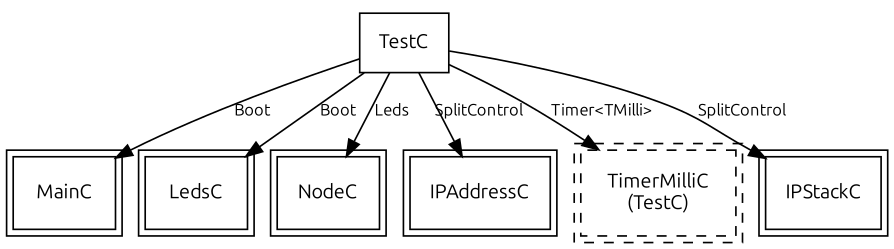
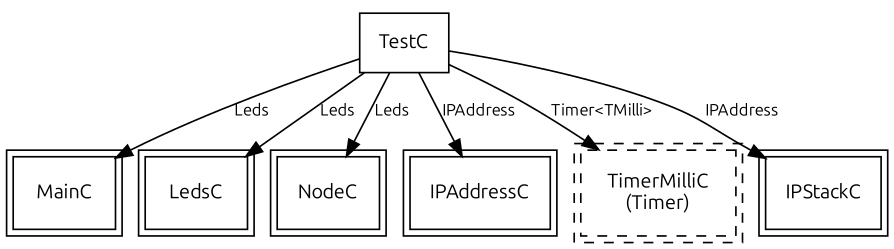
(252, 111) -> (252, 111)
(338, 111) -> (338, 111)
(479, 111) -> (479, 111)
(742, 111) -> (742, 111)
(658, 193) -> (658, 193)
